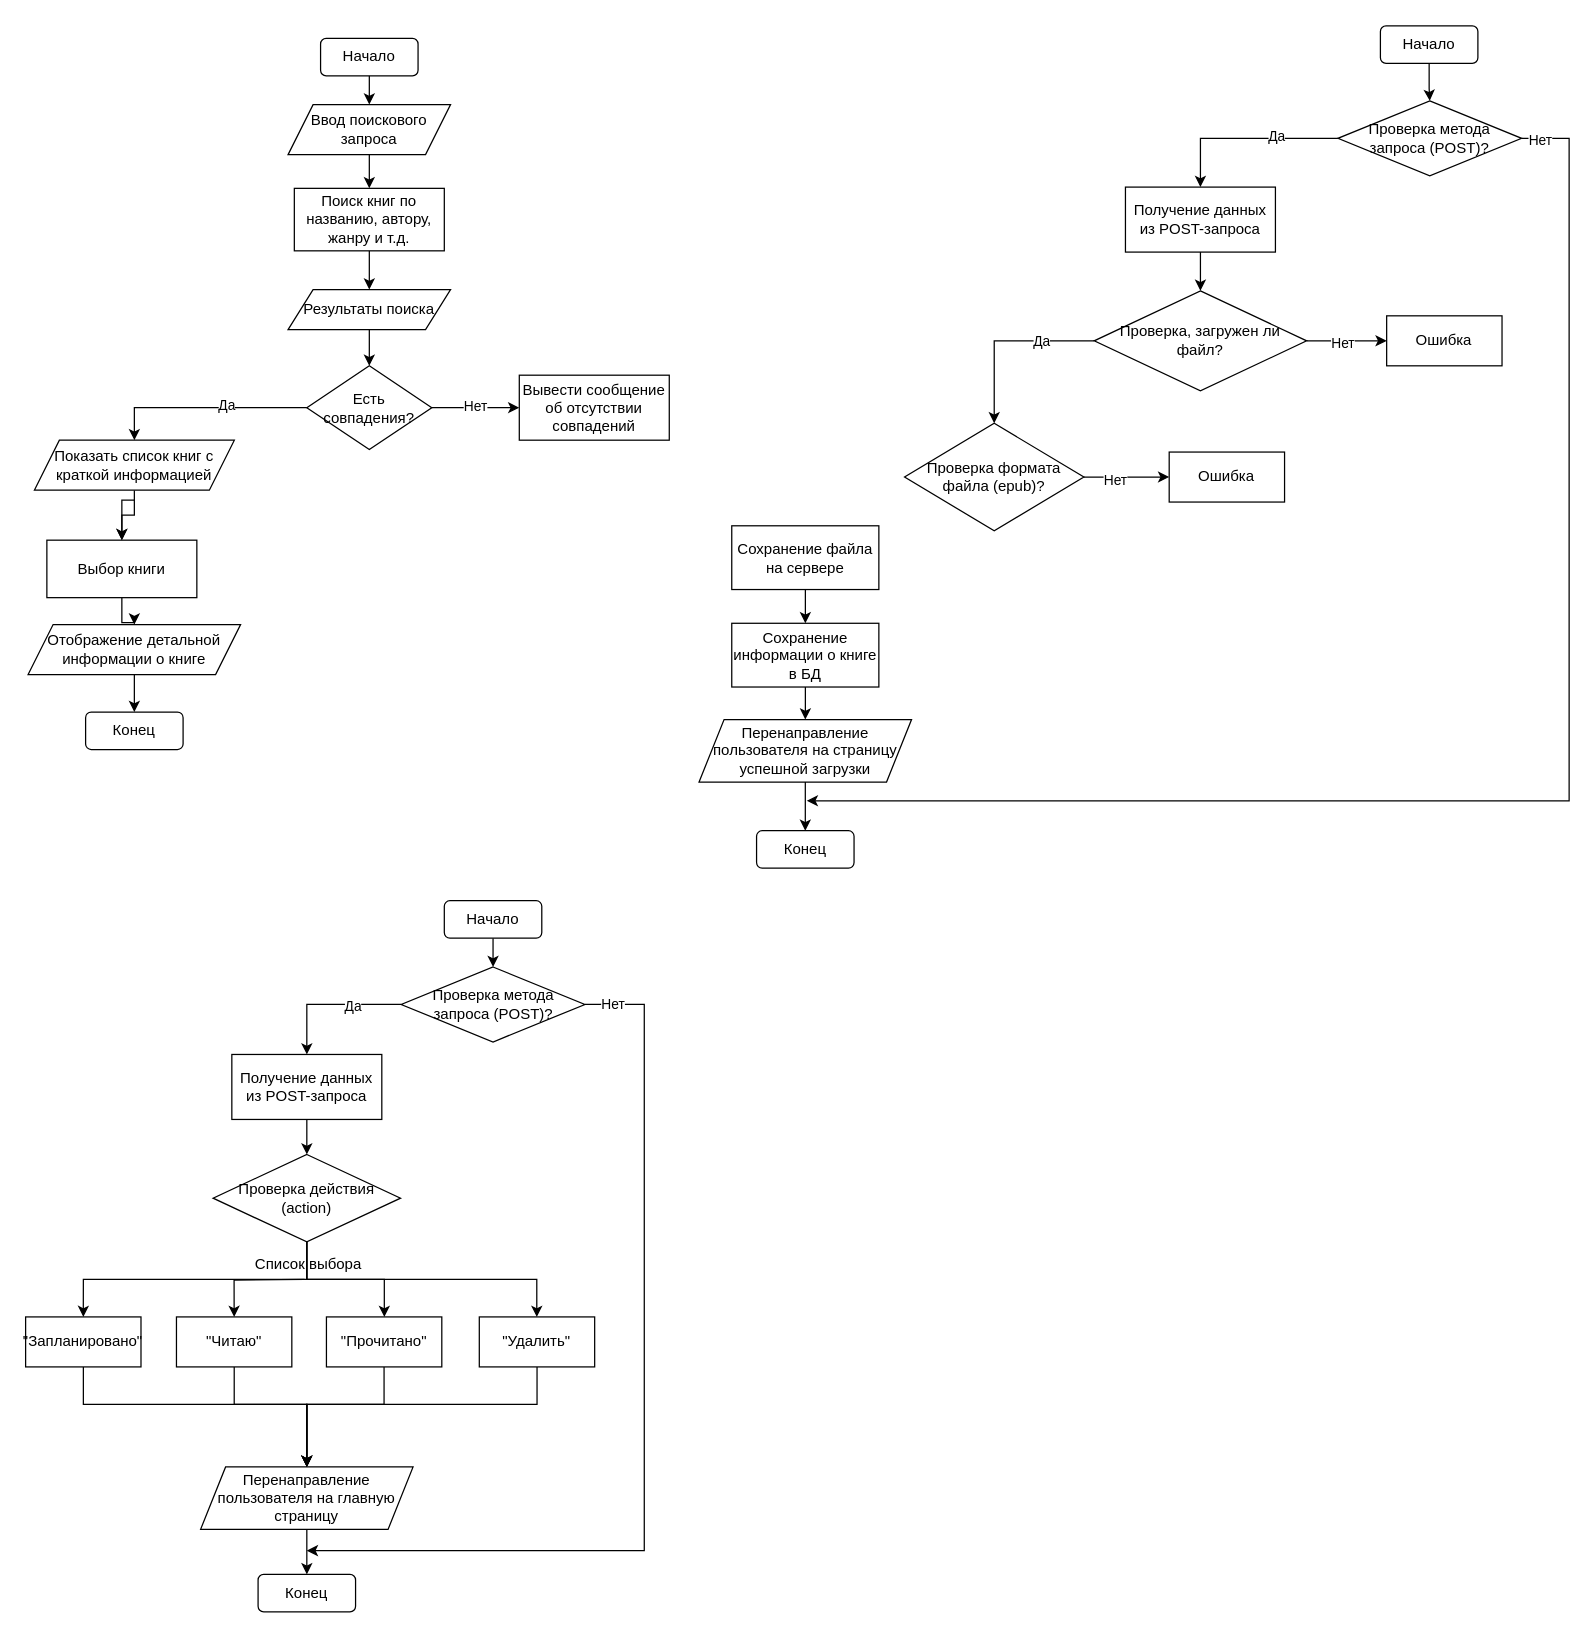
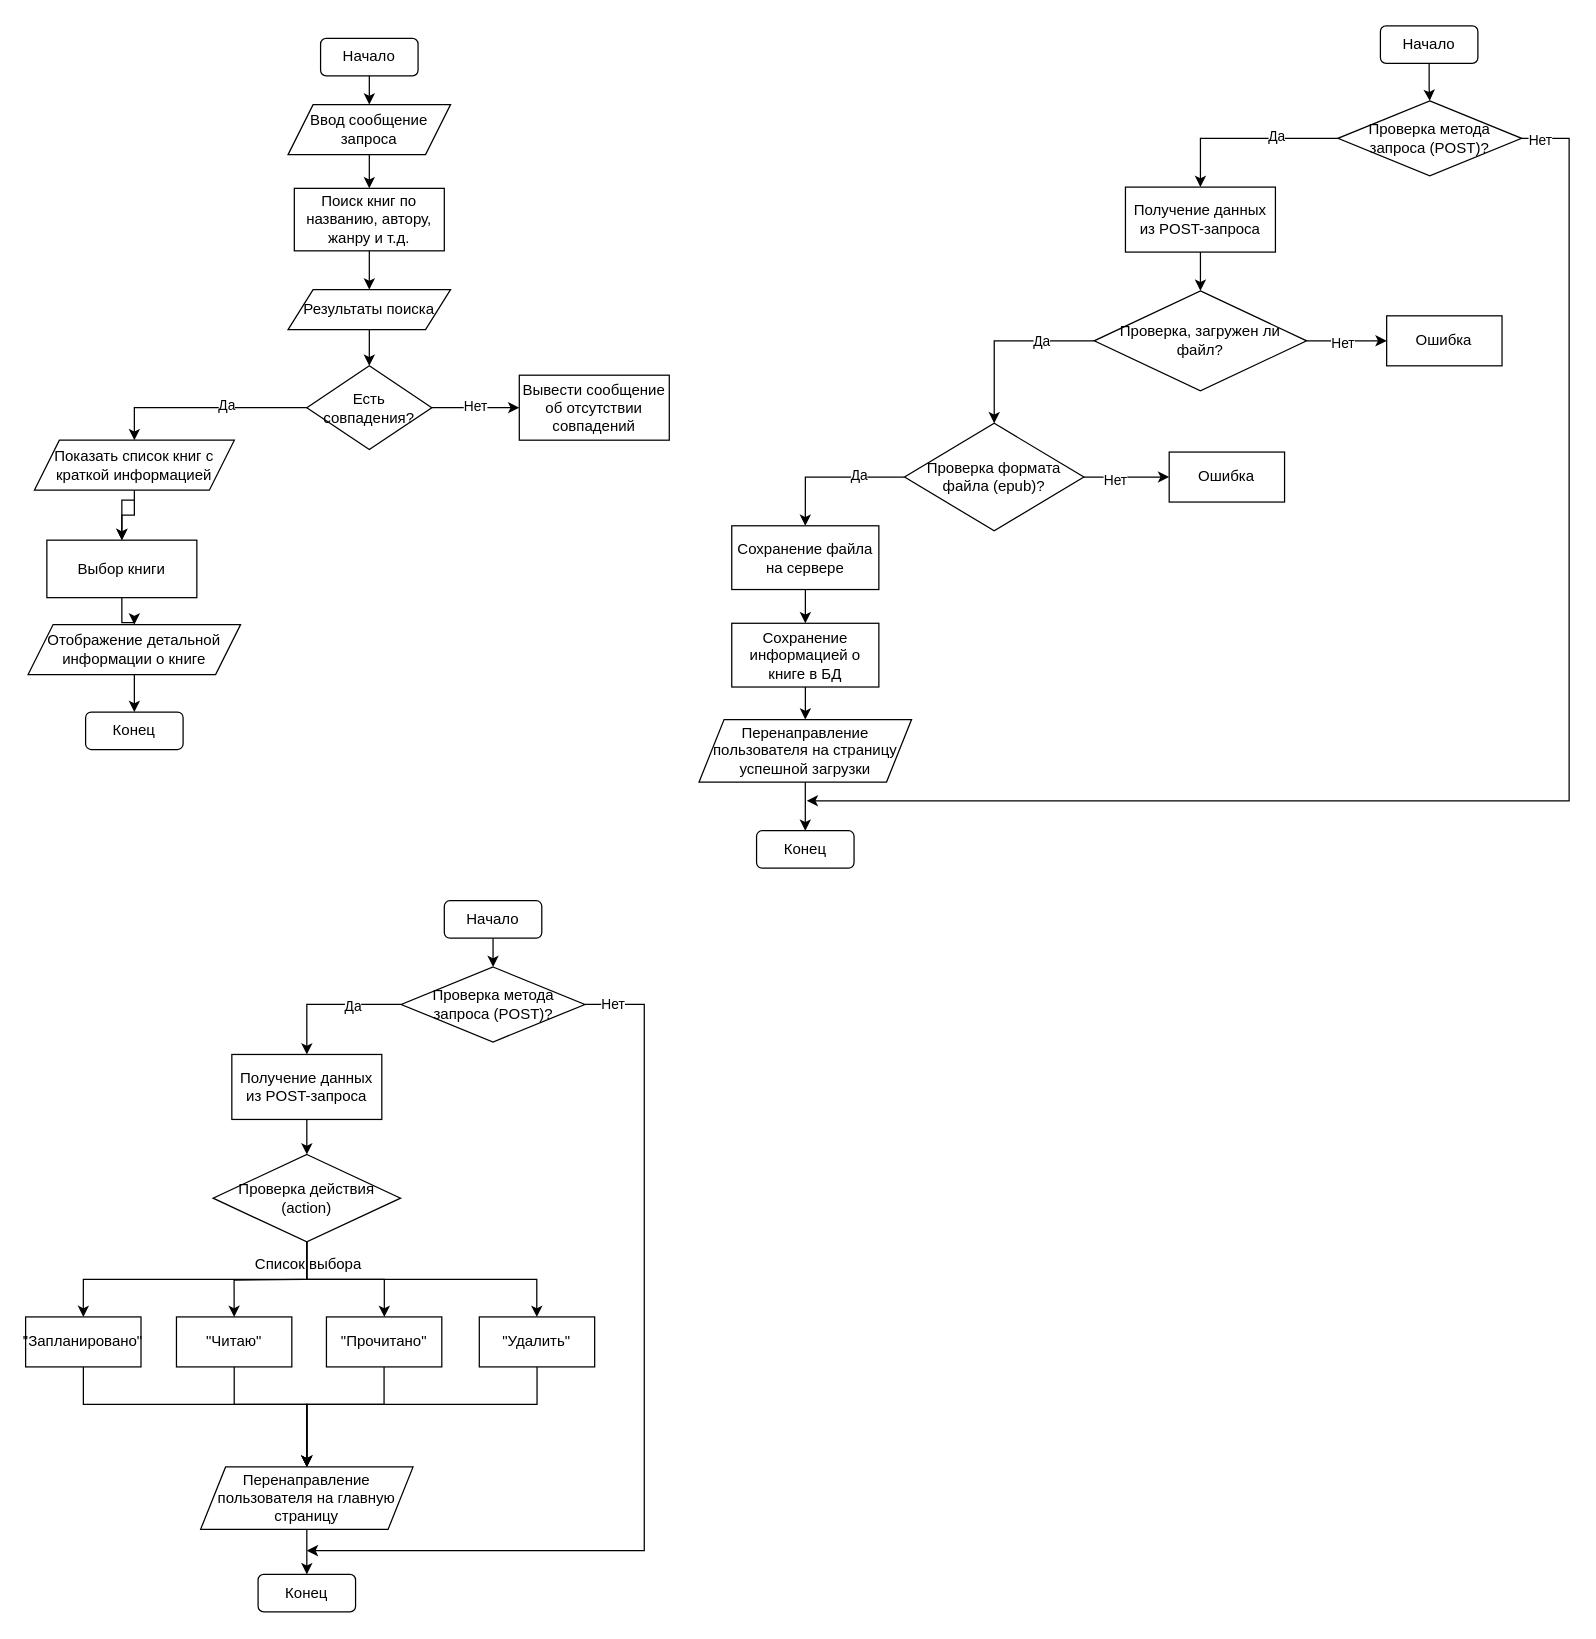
(369, 129) -> (369, 129)
none -> (836, 477)
(806, 656) -> (806, 656)
